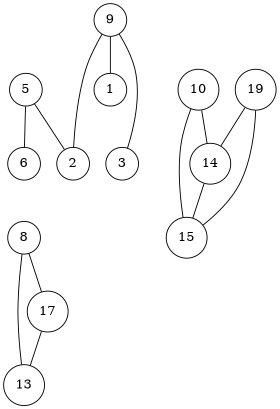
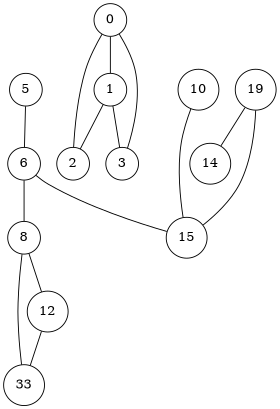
(110, 20) -> (110, 20)
(50, 127) -> (92, 127)
none -> (116, 127)
(204, 127) -> none
none -> (24, 201)
(198, 201) -> (99, 208)
(48, 312) -> (48, 312)
(24, 385) -> (24, 385)
